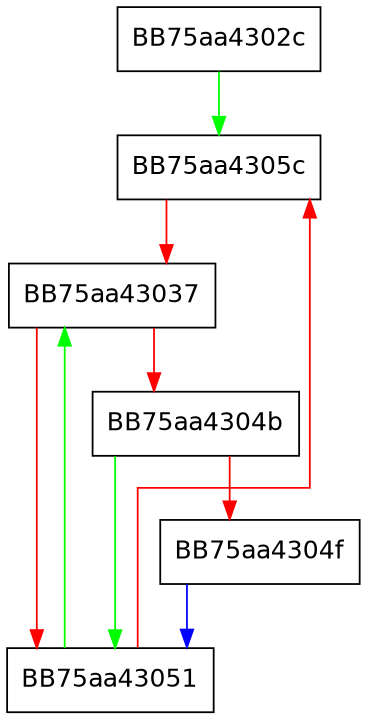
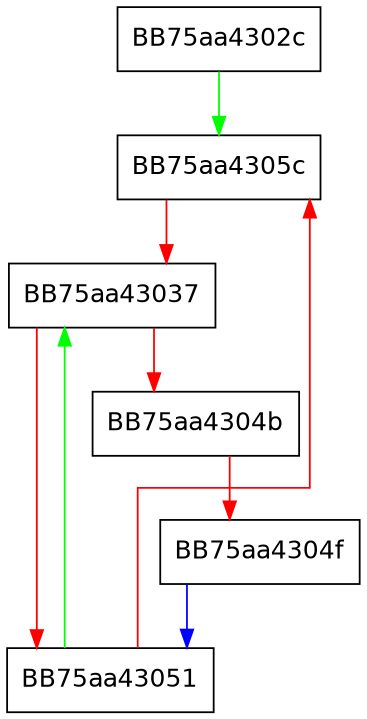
(115, 543) -> none
